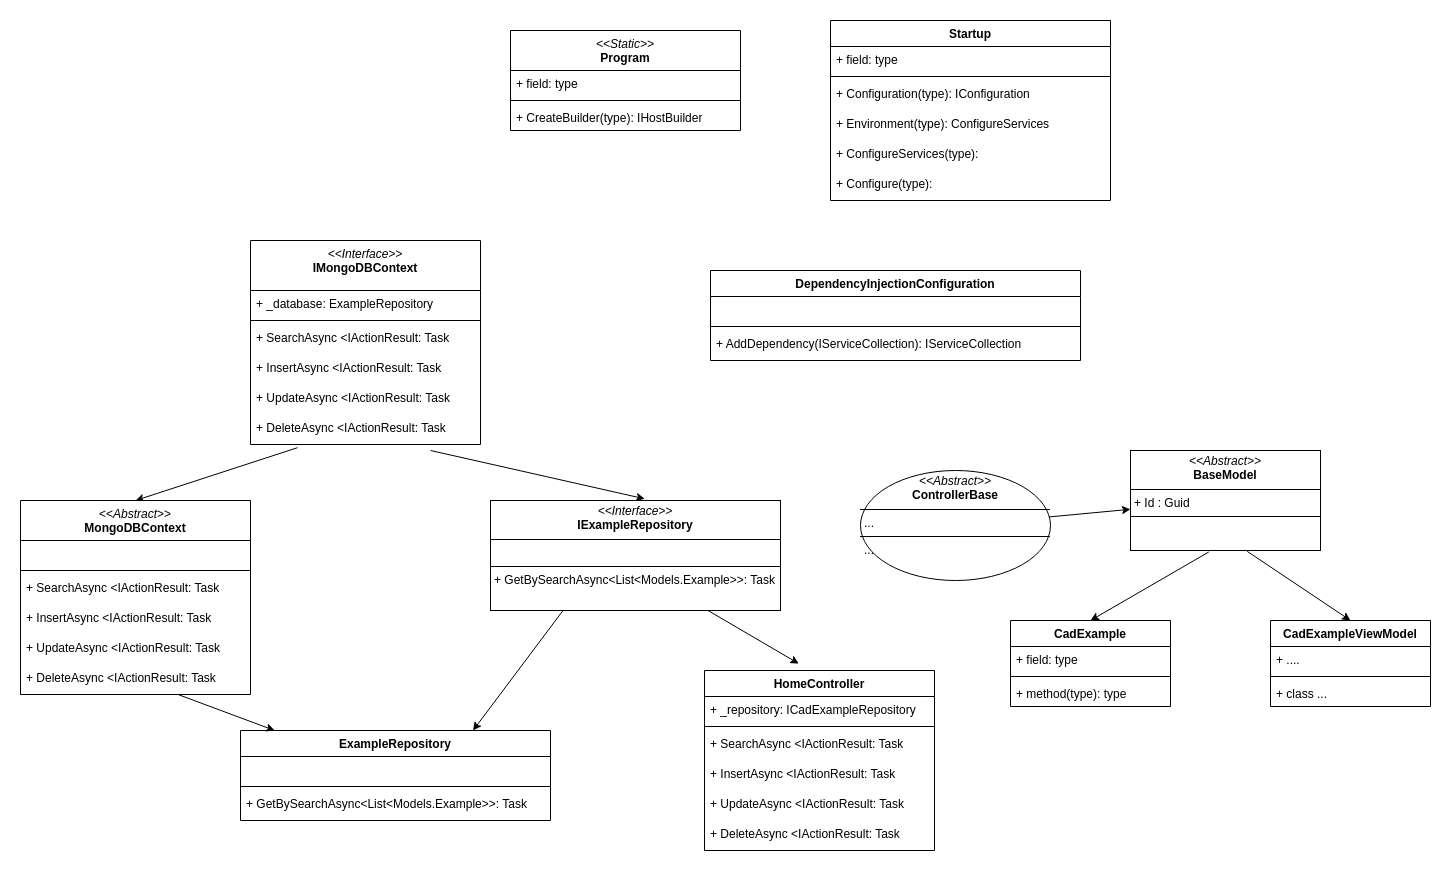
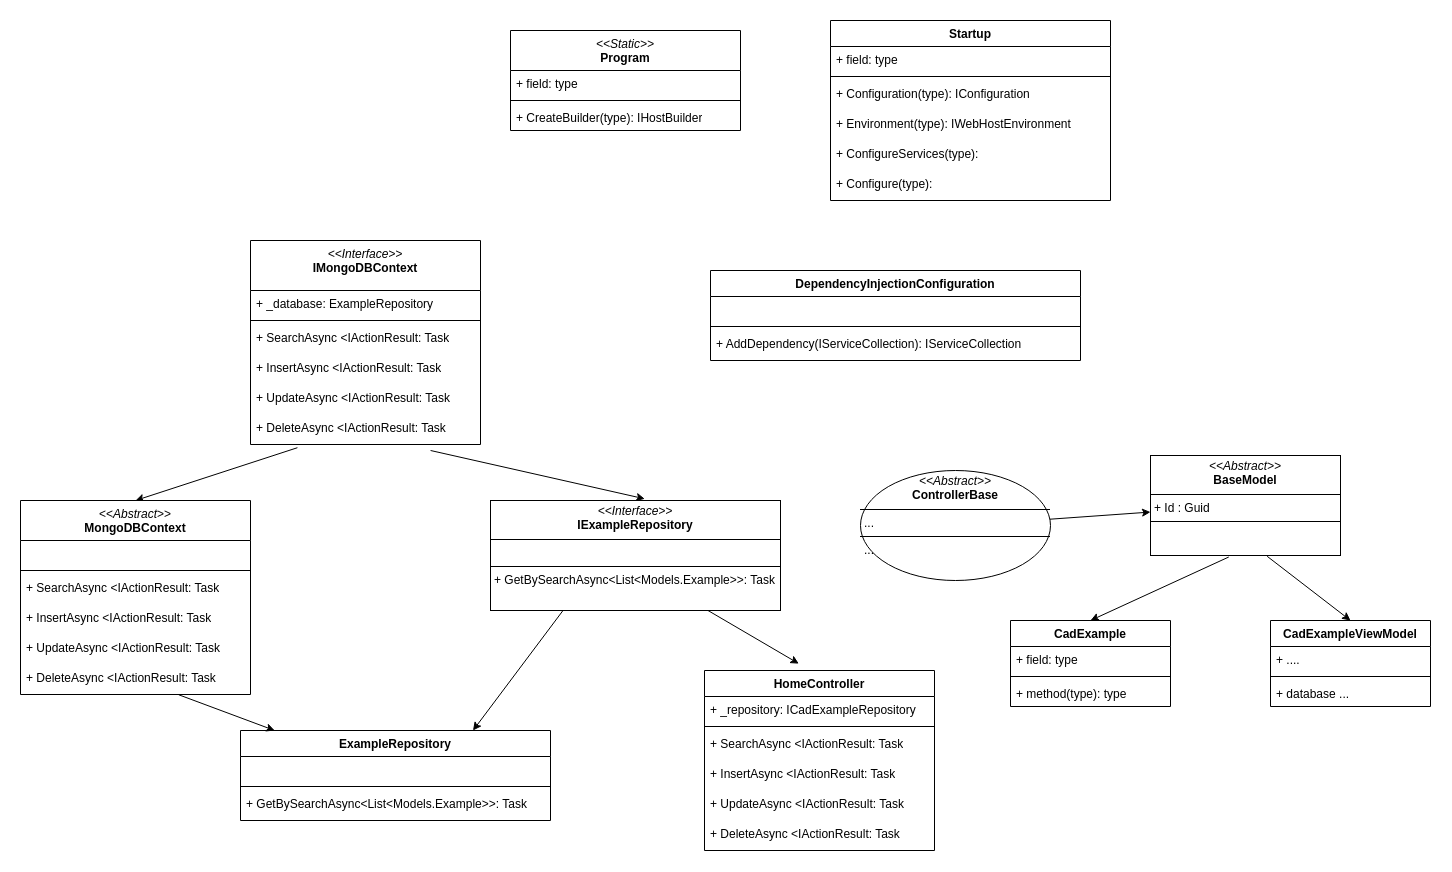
(955, 125) -> (963, 125)
(1226, 501) -> (1246, 506)
(1304, 695) -> (1316, 695)
